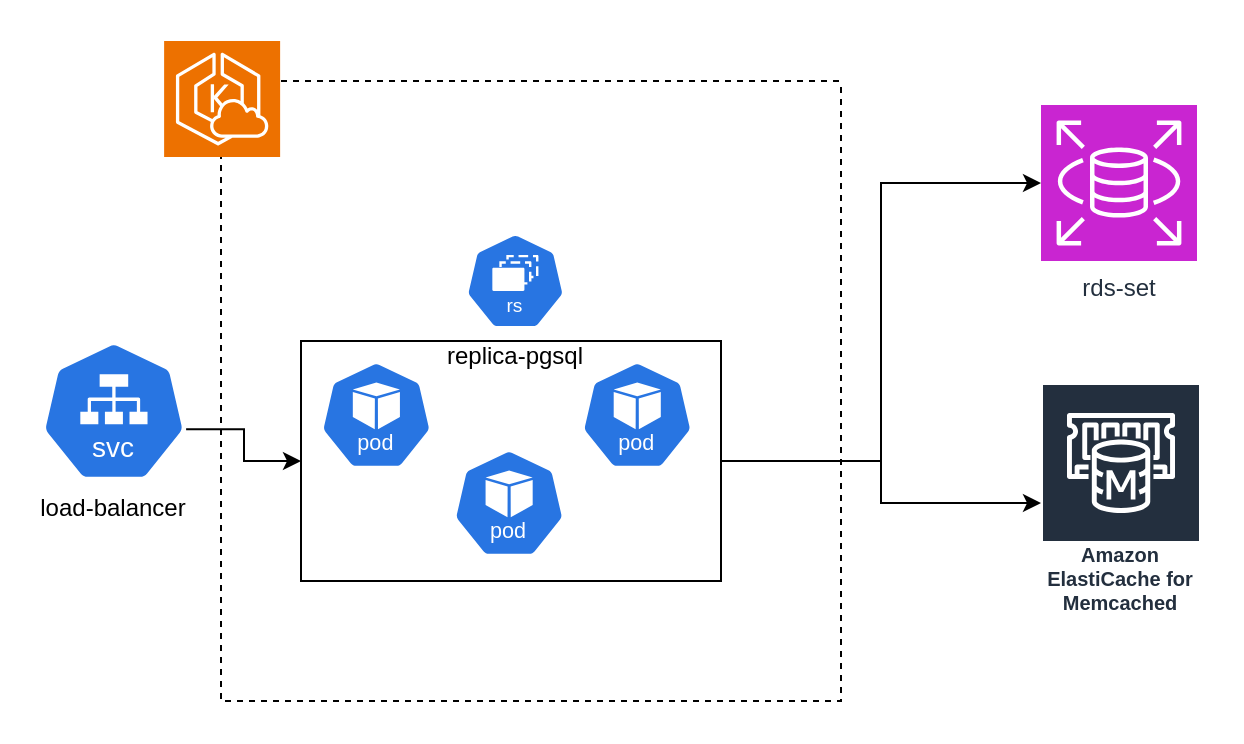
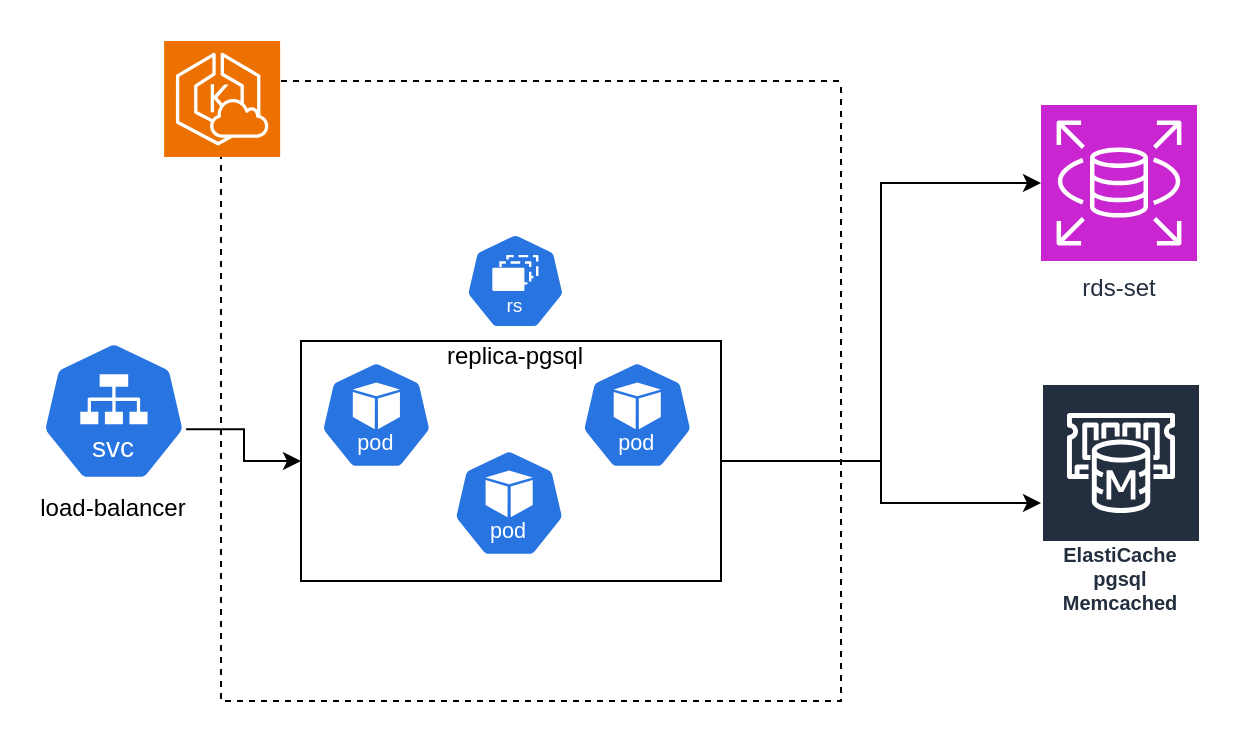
(1121, 579) -> (1121, 579)
